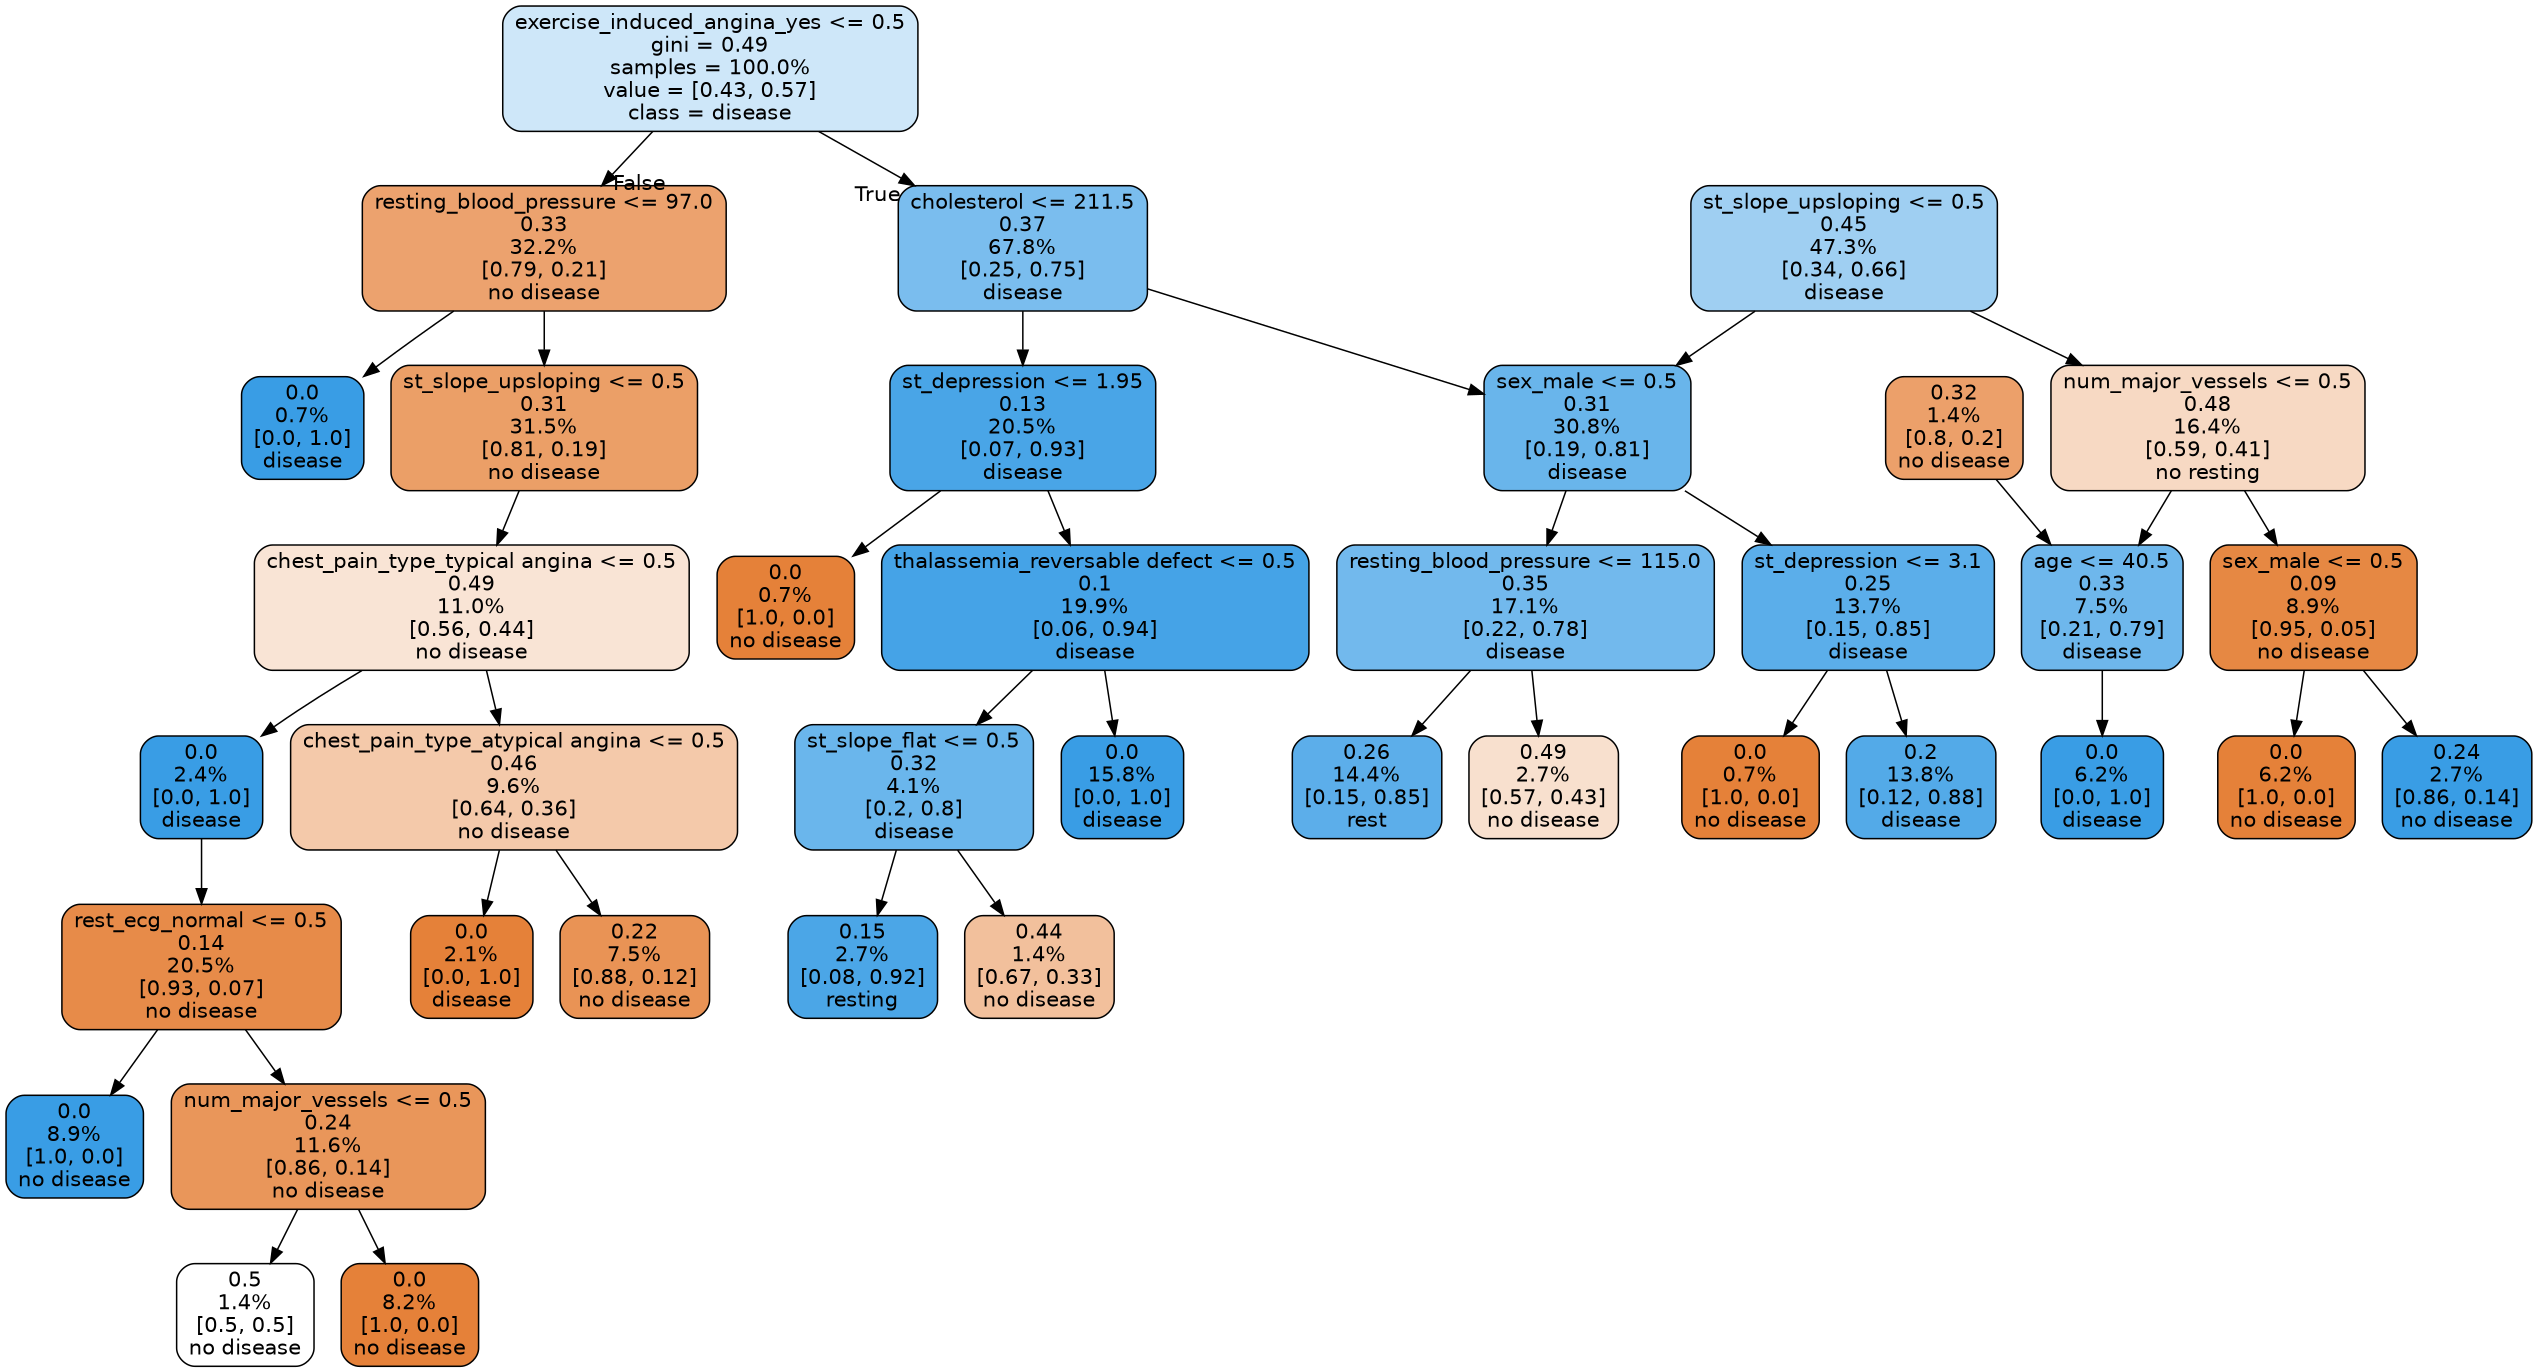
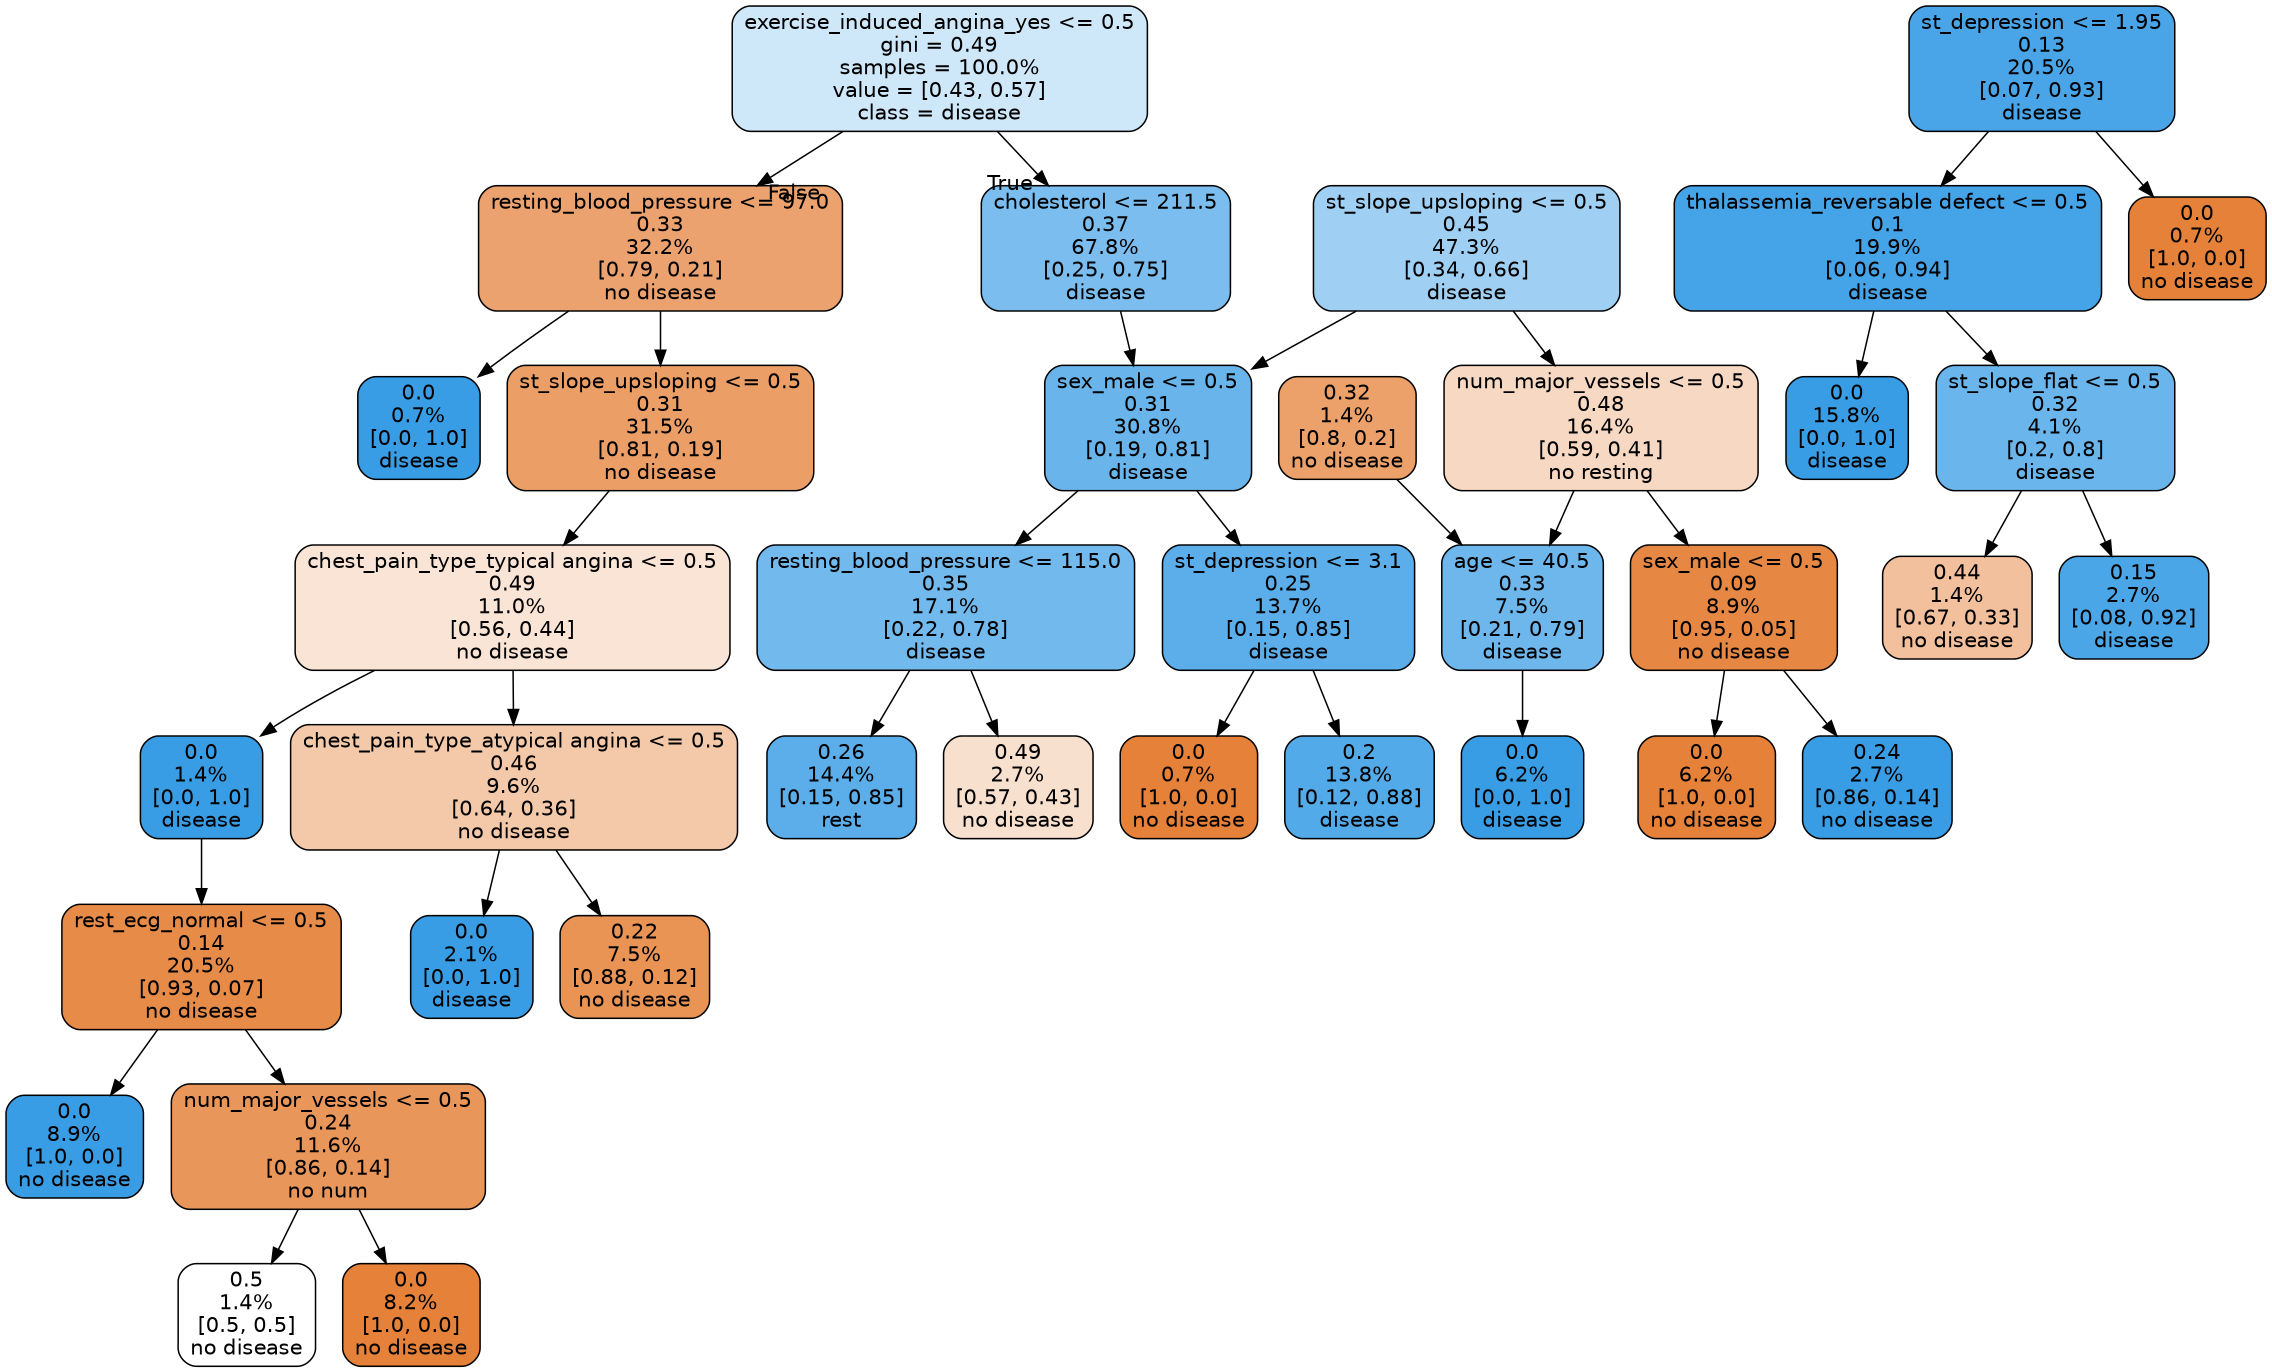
(1023, 330) -> none
(202, 787) -> (202, 787)
(472, 967) -> (472, 967)
(863, 967) -> (2134, 608)
(328, 1147) -> (328, 1147)
